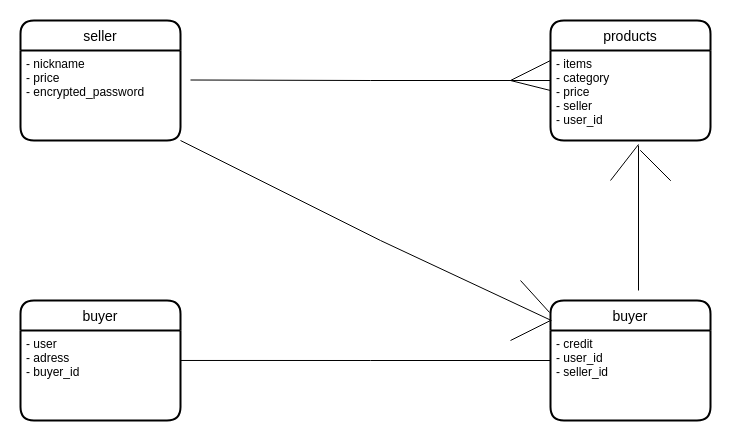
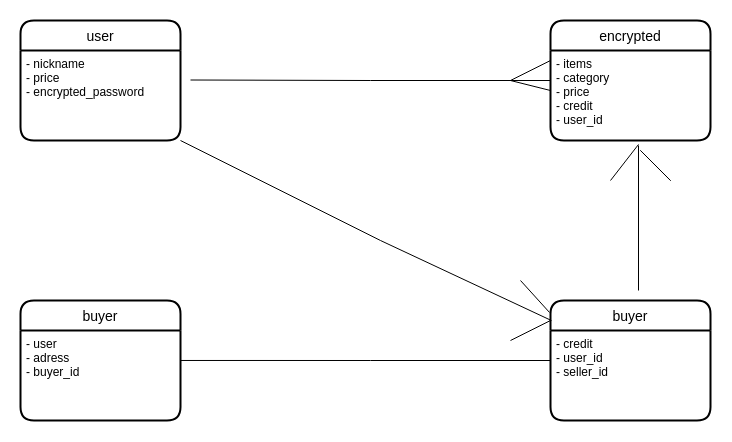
(100, 36) -> (100, 36)
(630, 36) -> (630, 36)
(576, 64) -> (576, 64)
